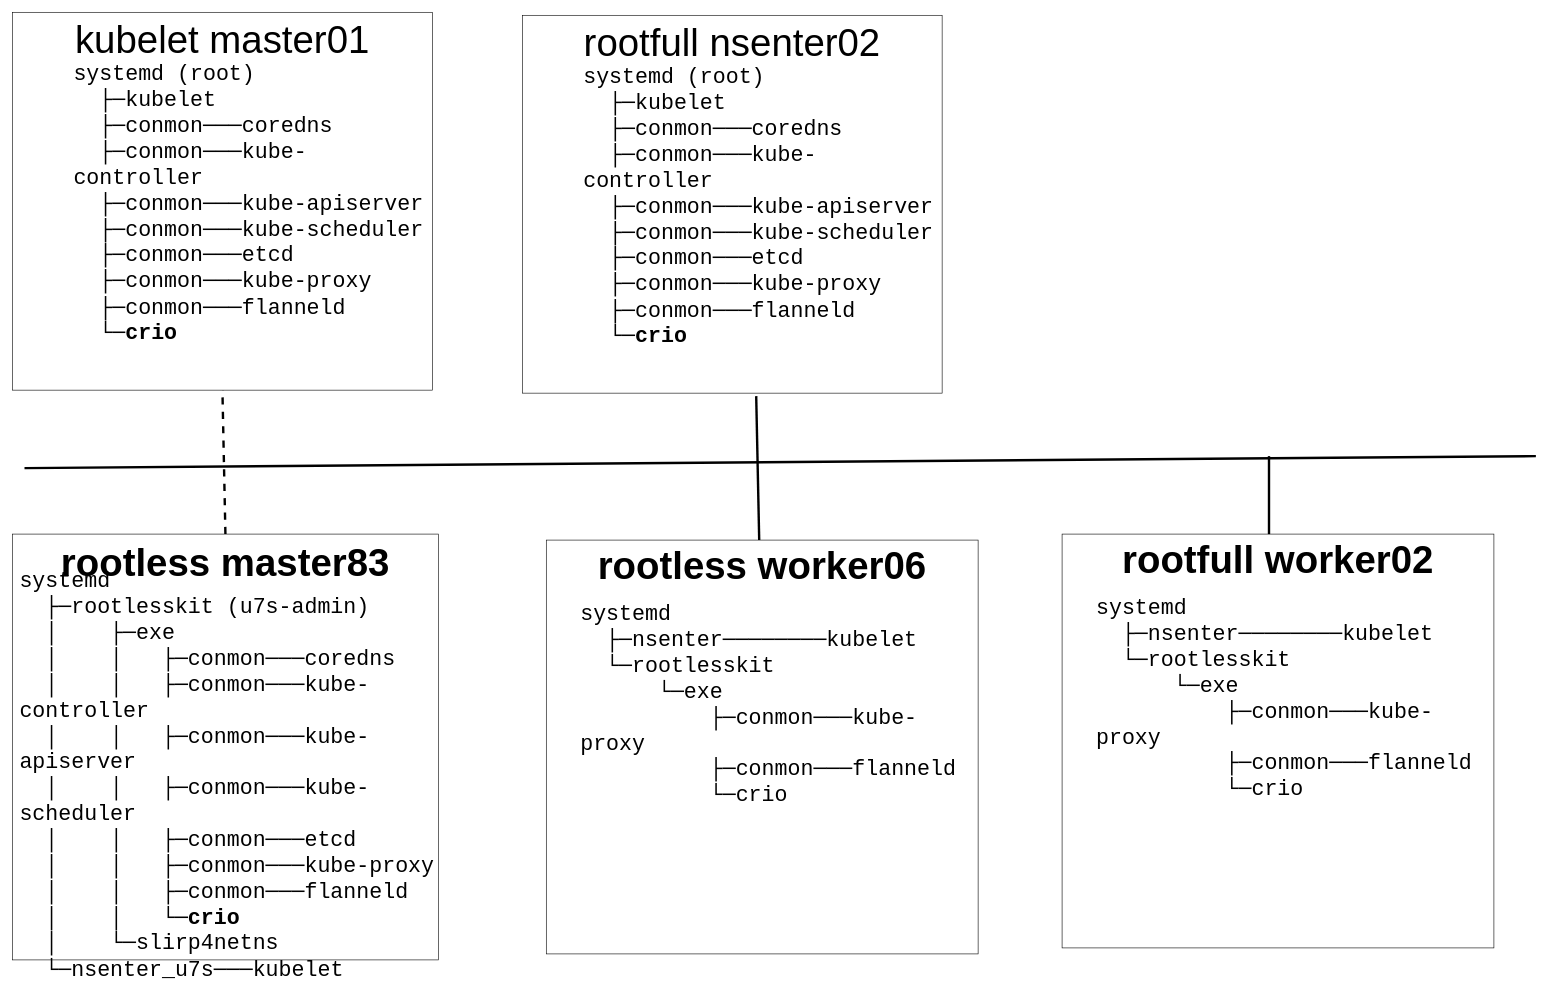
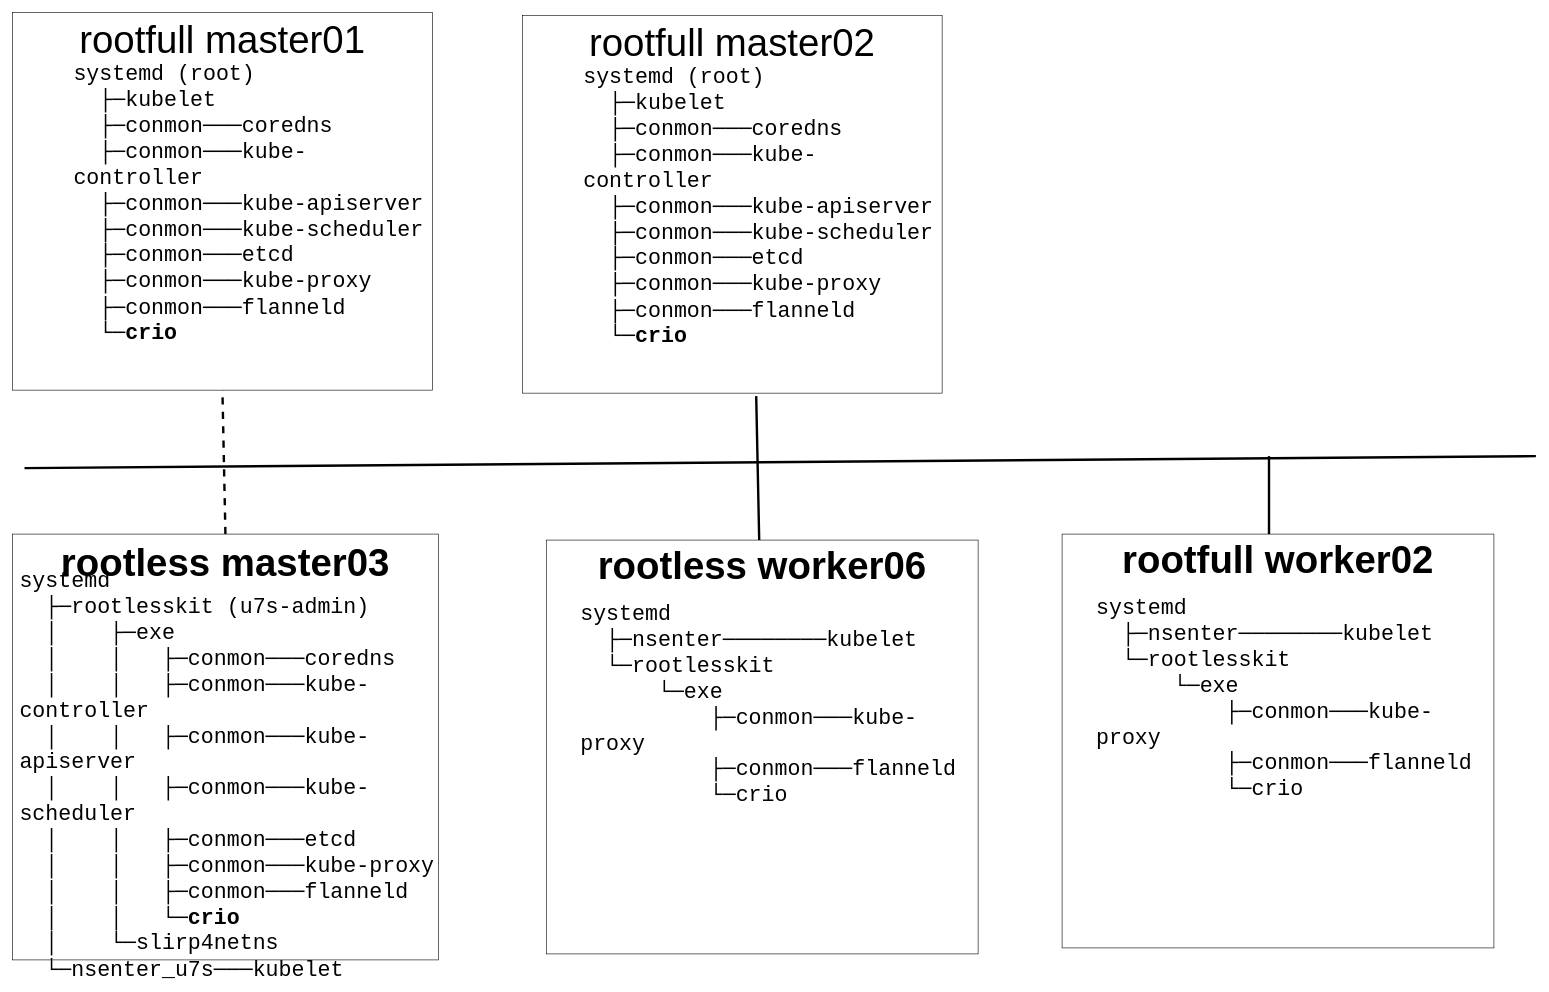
(222, 201) -> (222, 201)
(732, 204) -> (732, 204)
(225, 747) -> (225, 747)
